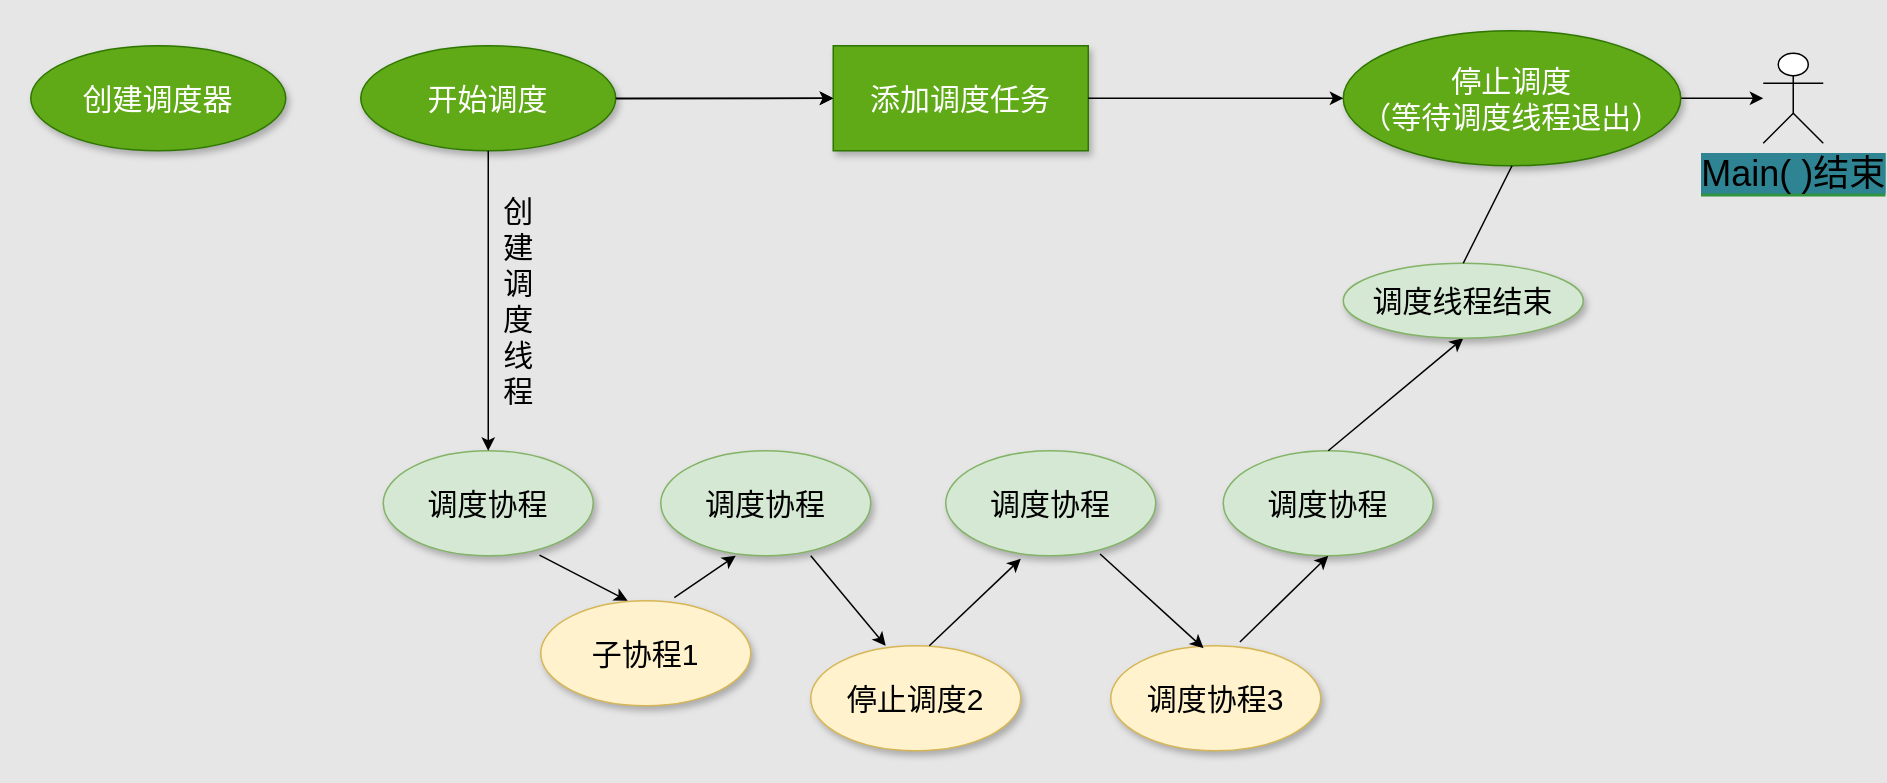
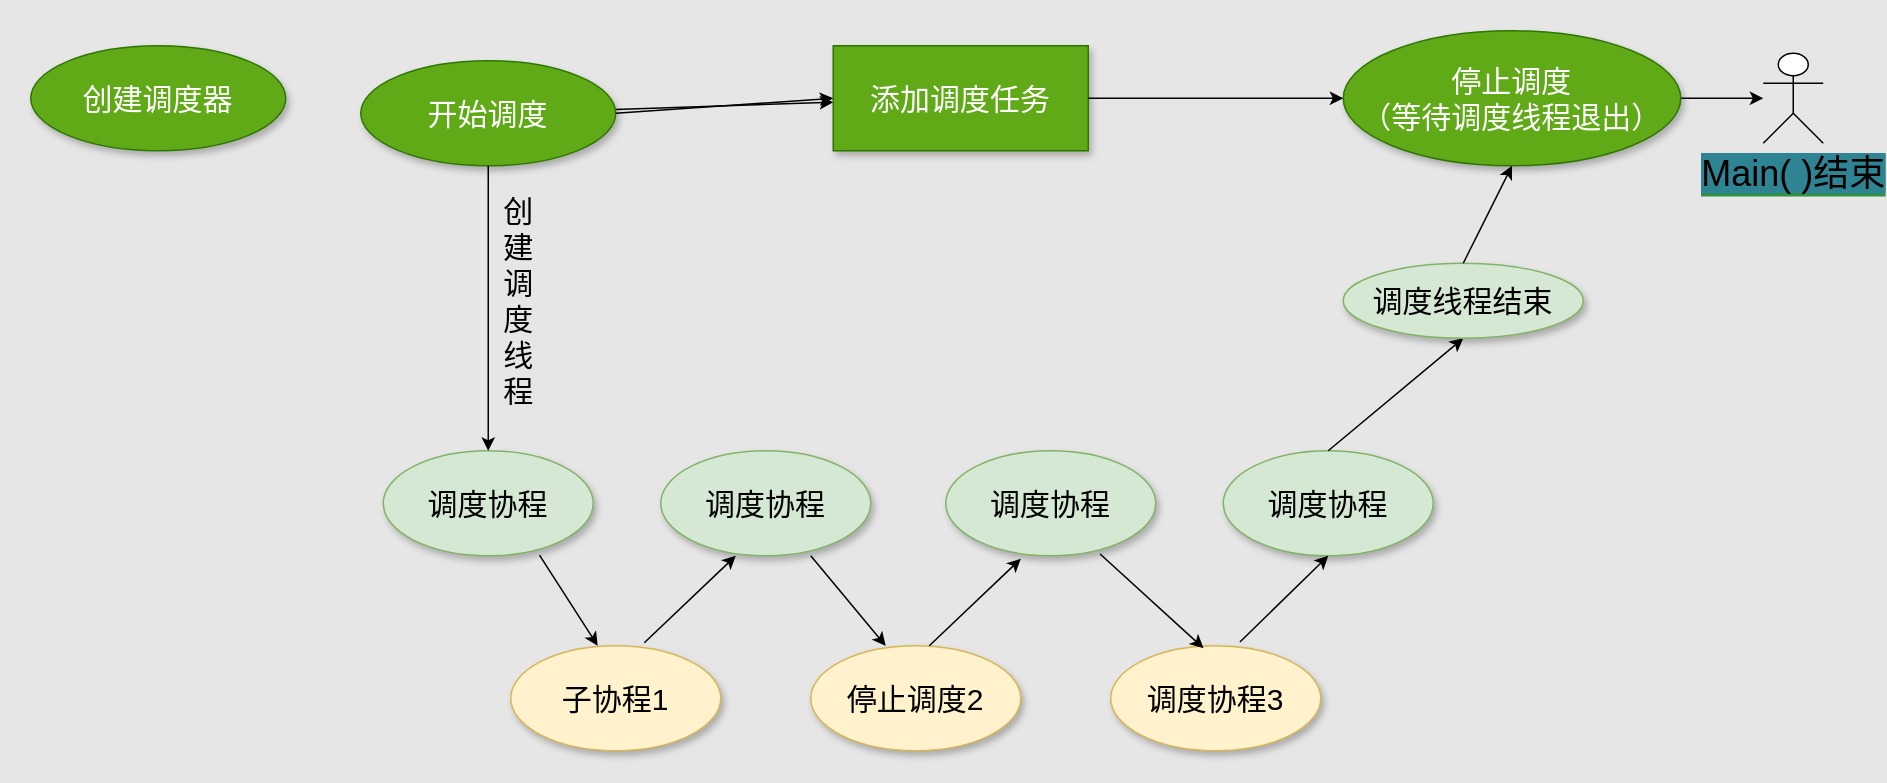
(488, 98) -> (488, 113)
(1508, 173) -> (1507, 176)
(646, 653) -> (616, 698)
